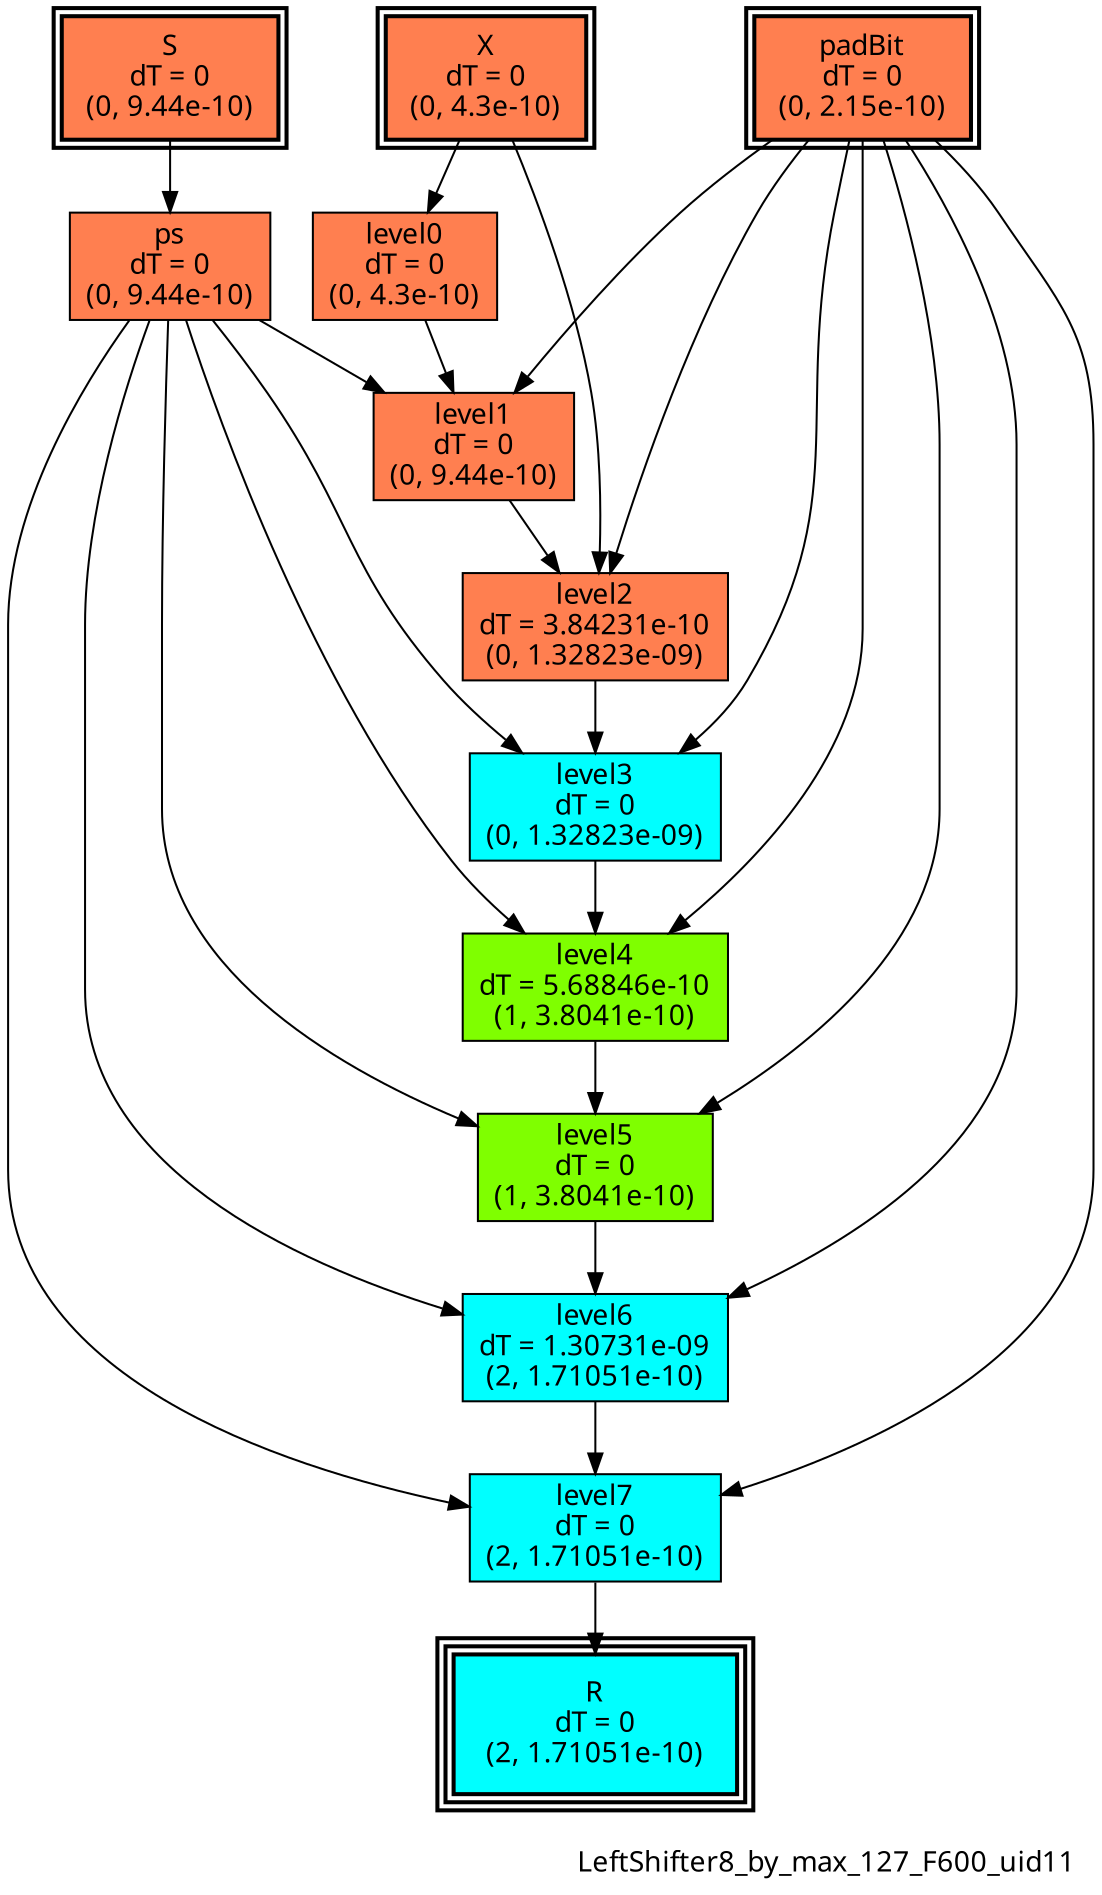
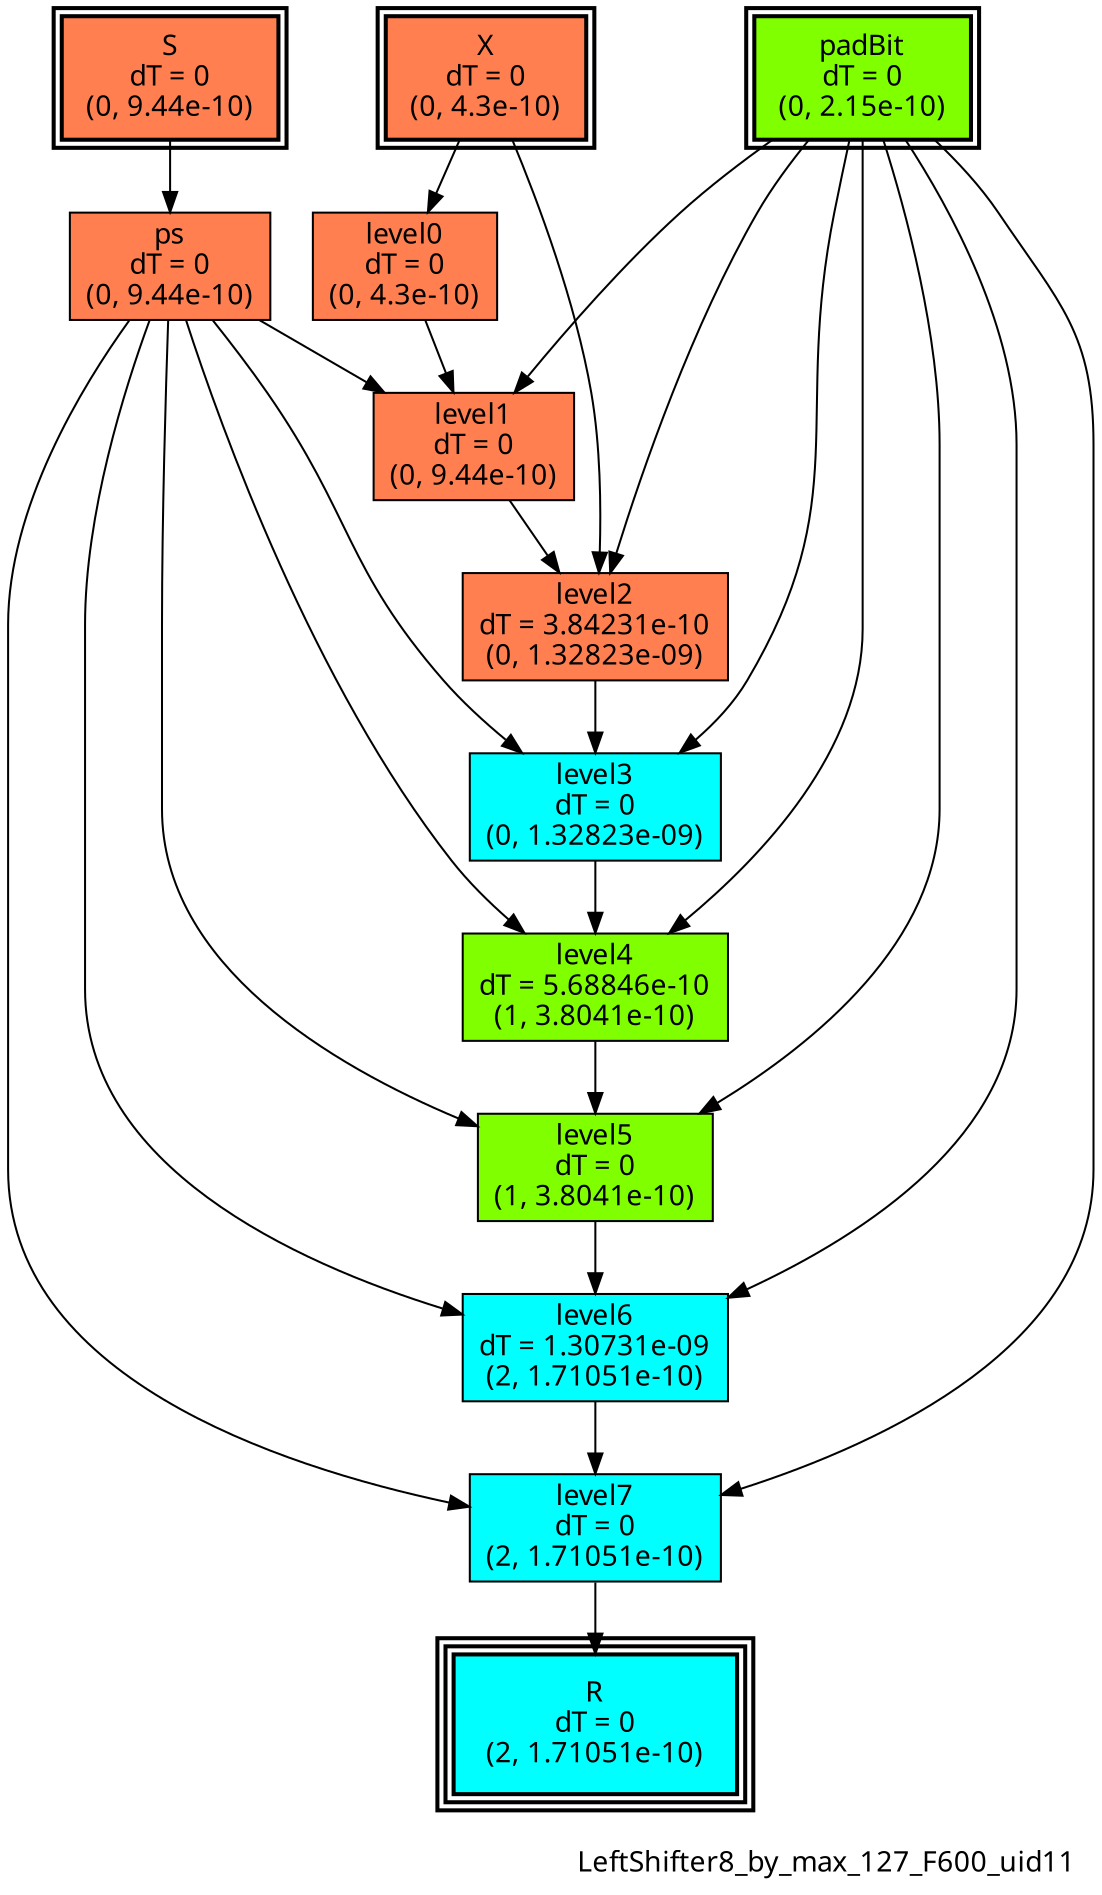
(863, 78) -> (863, 78)
